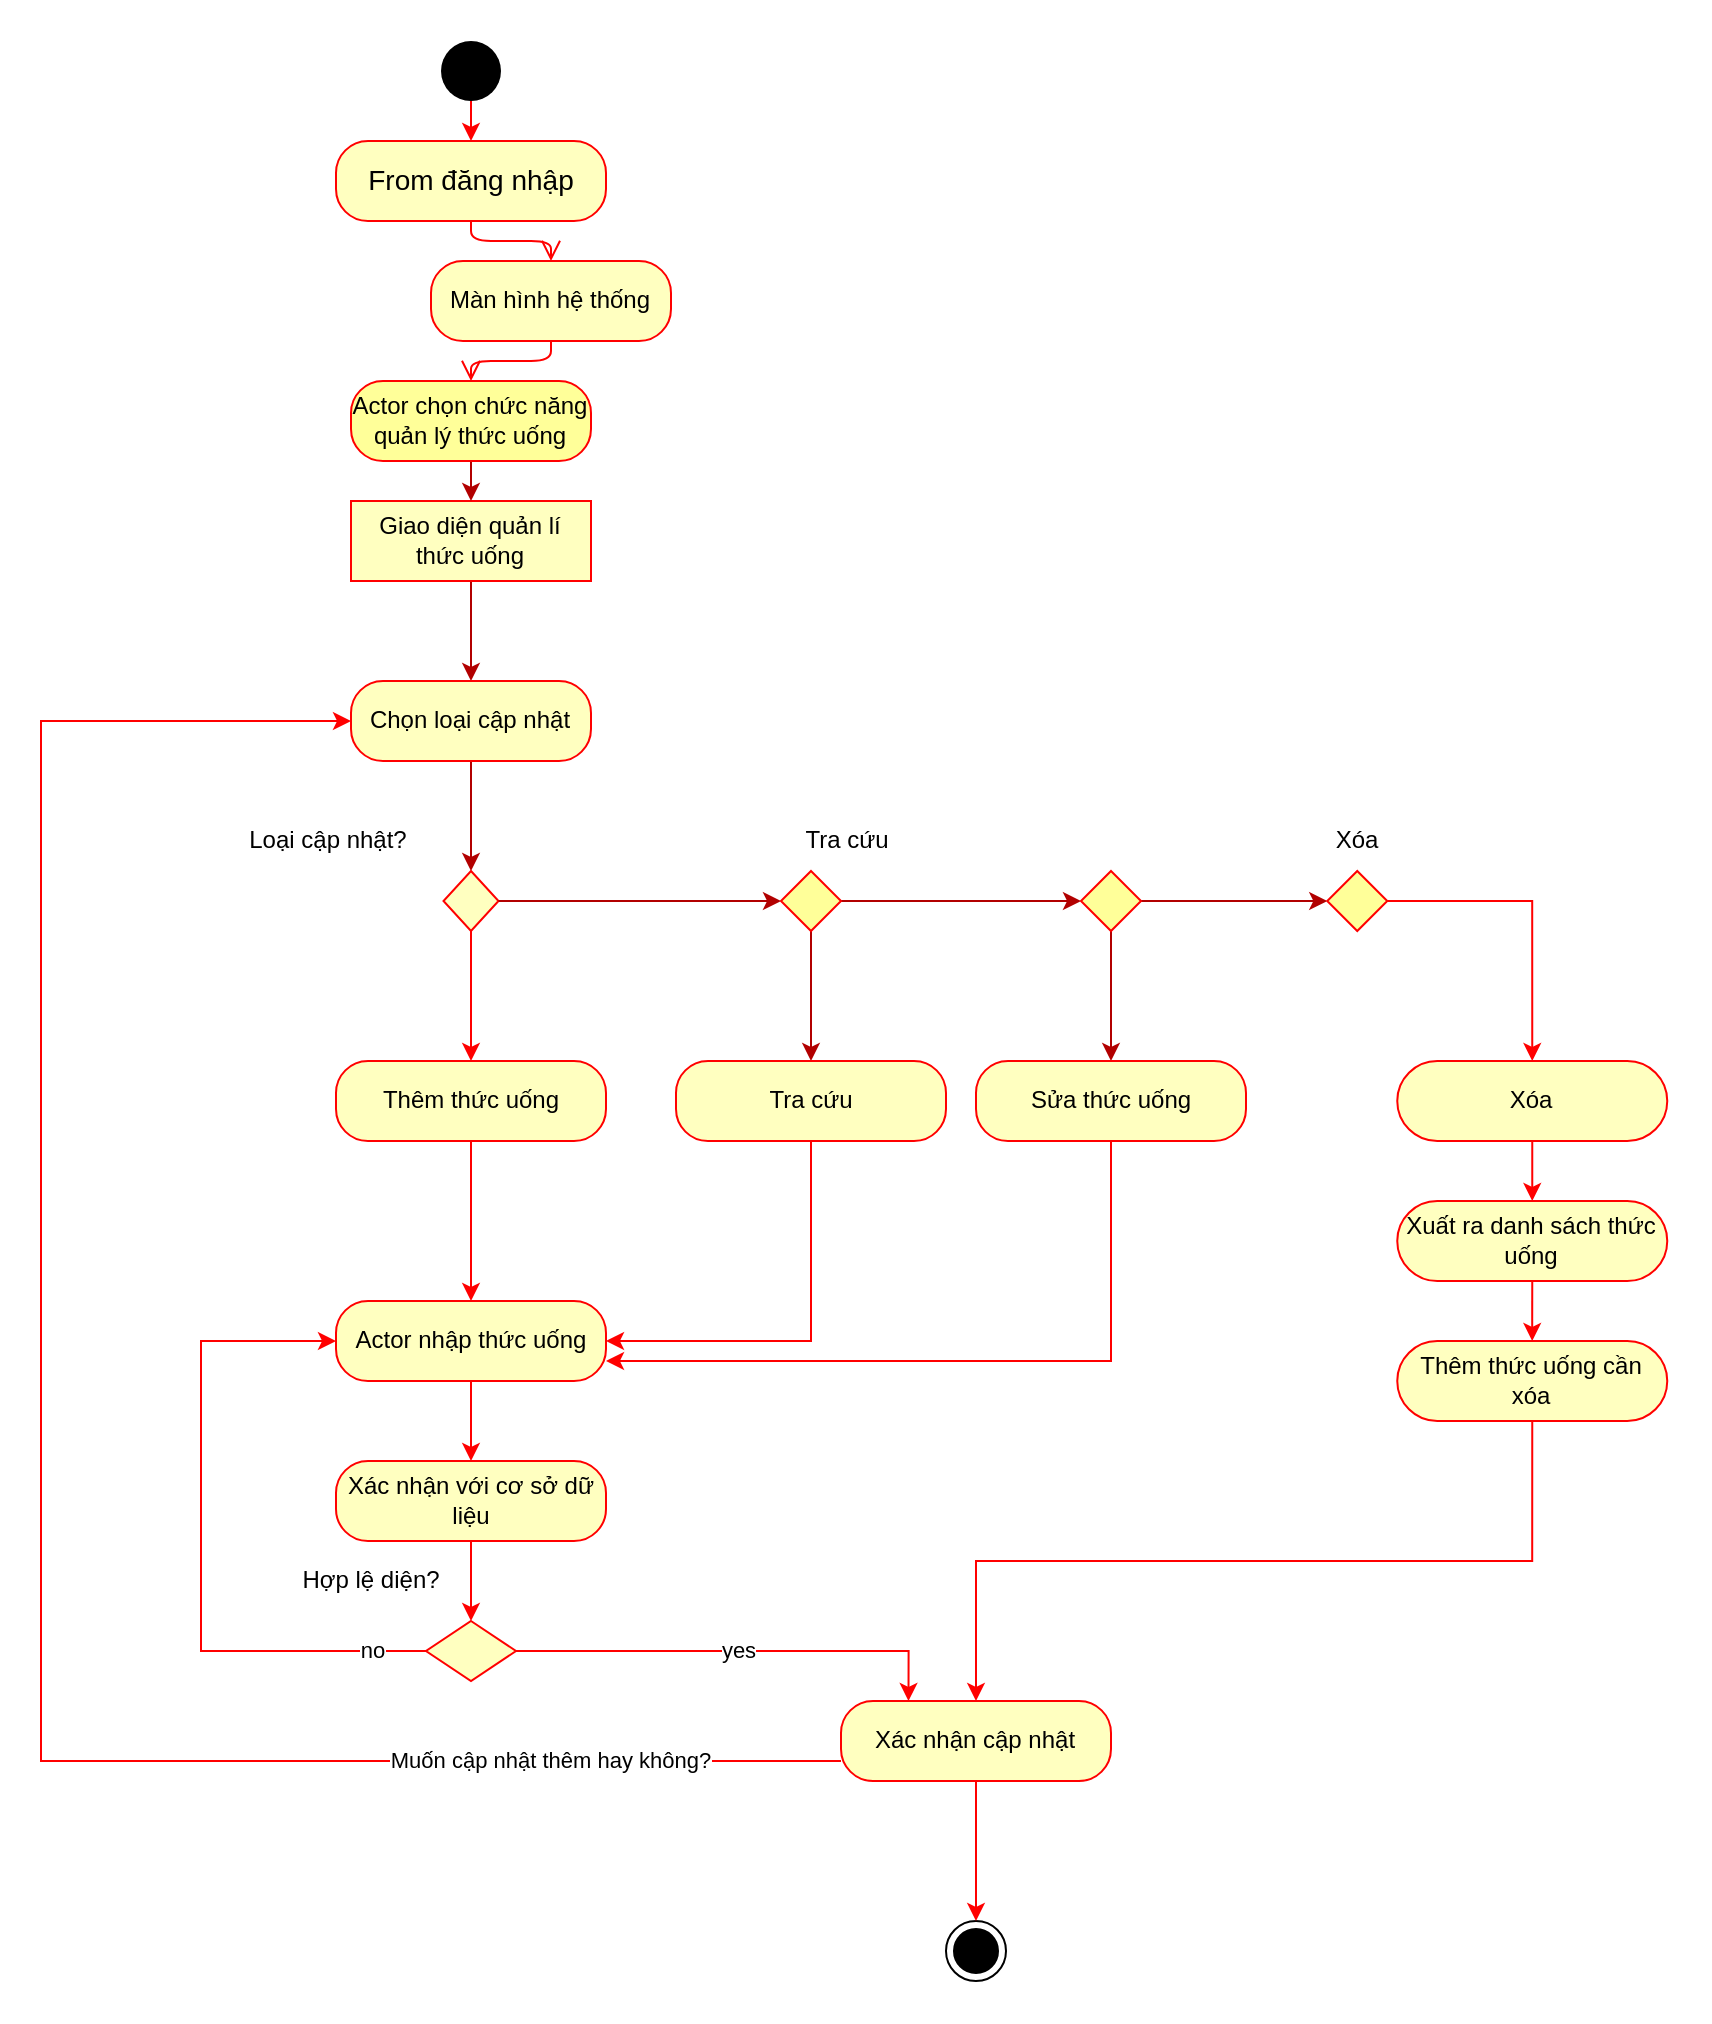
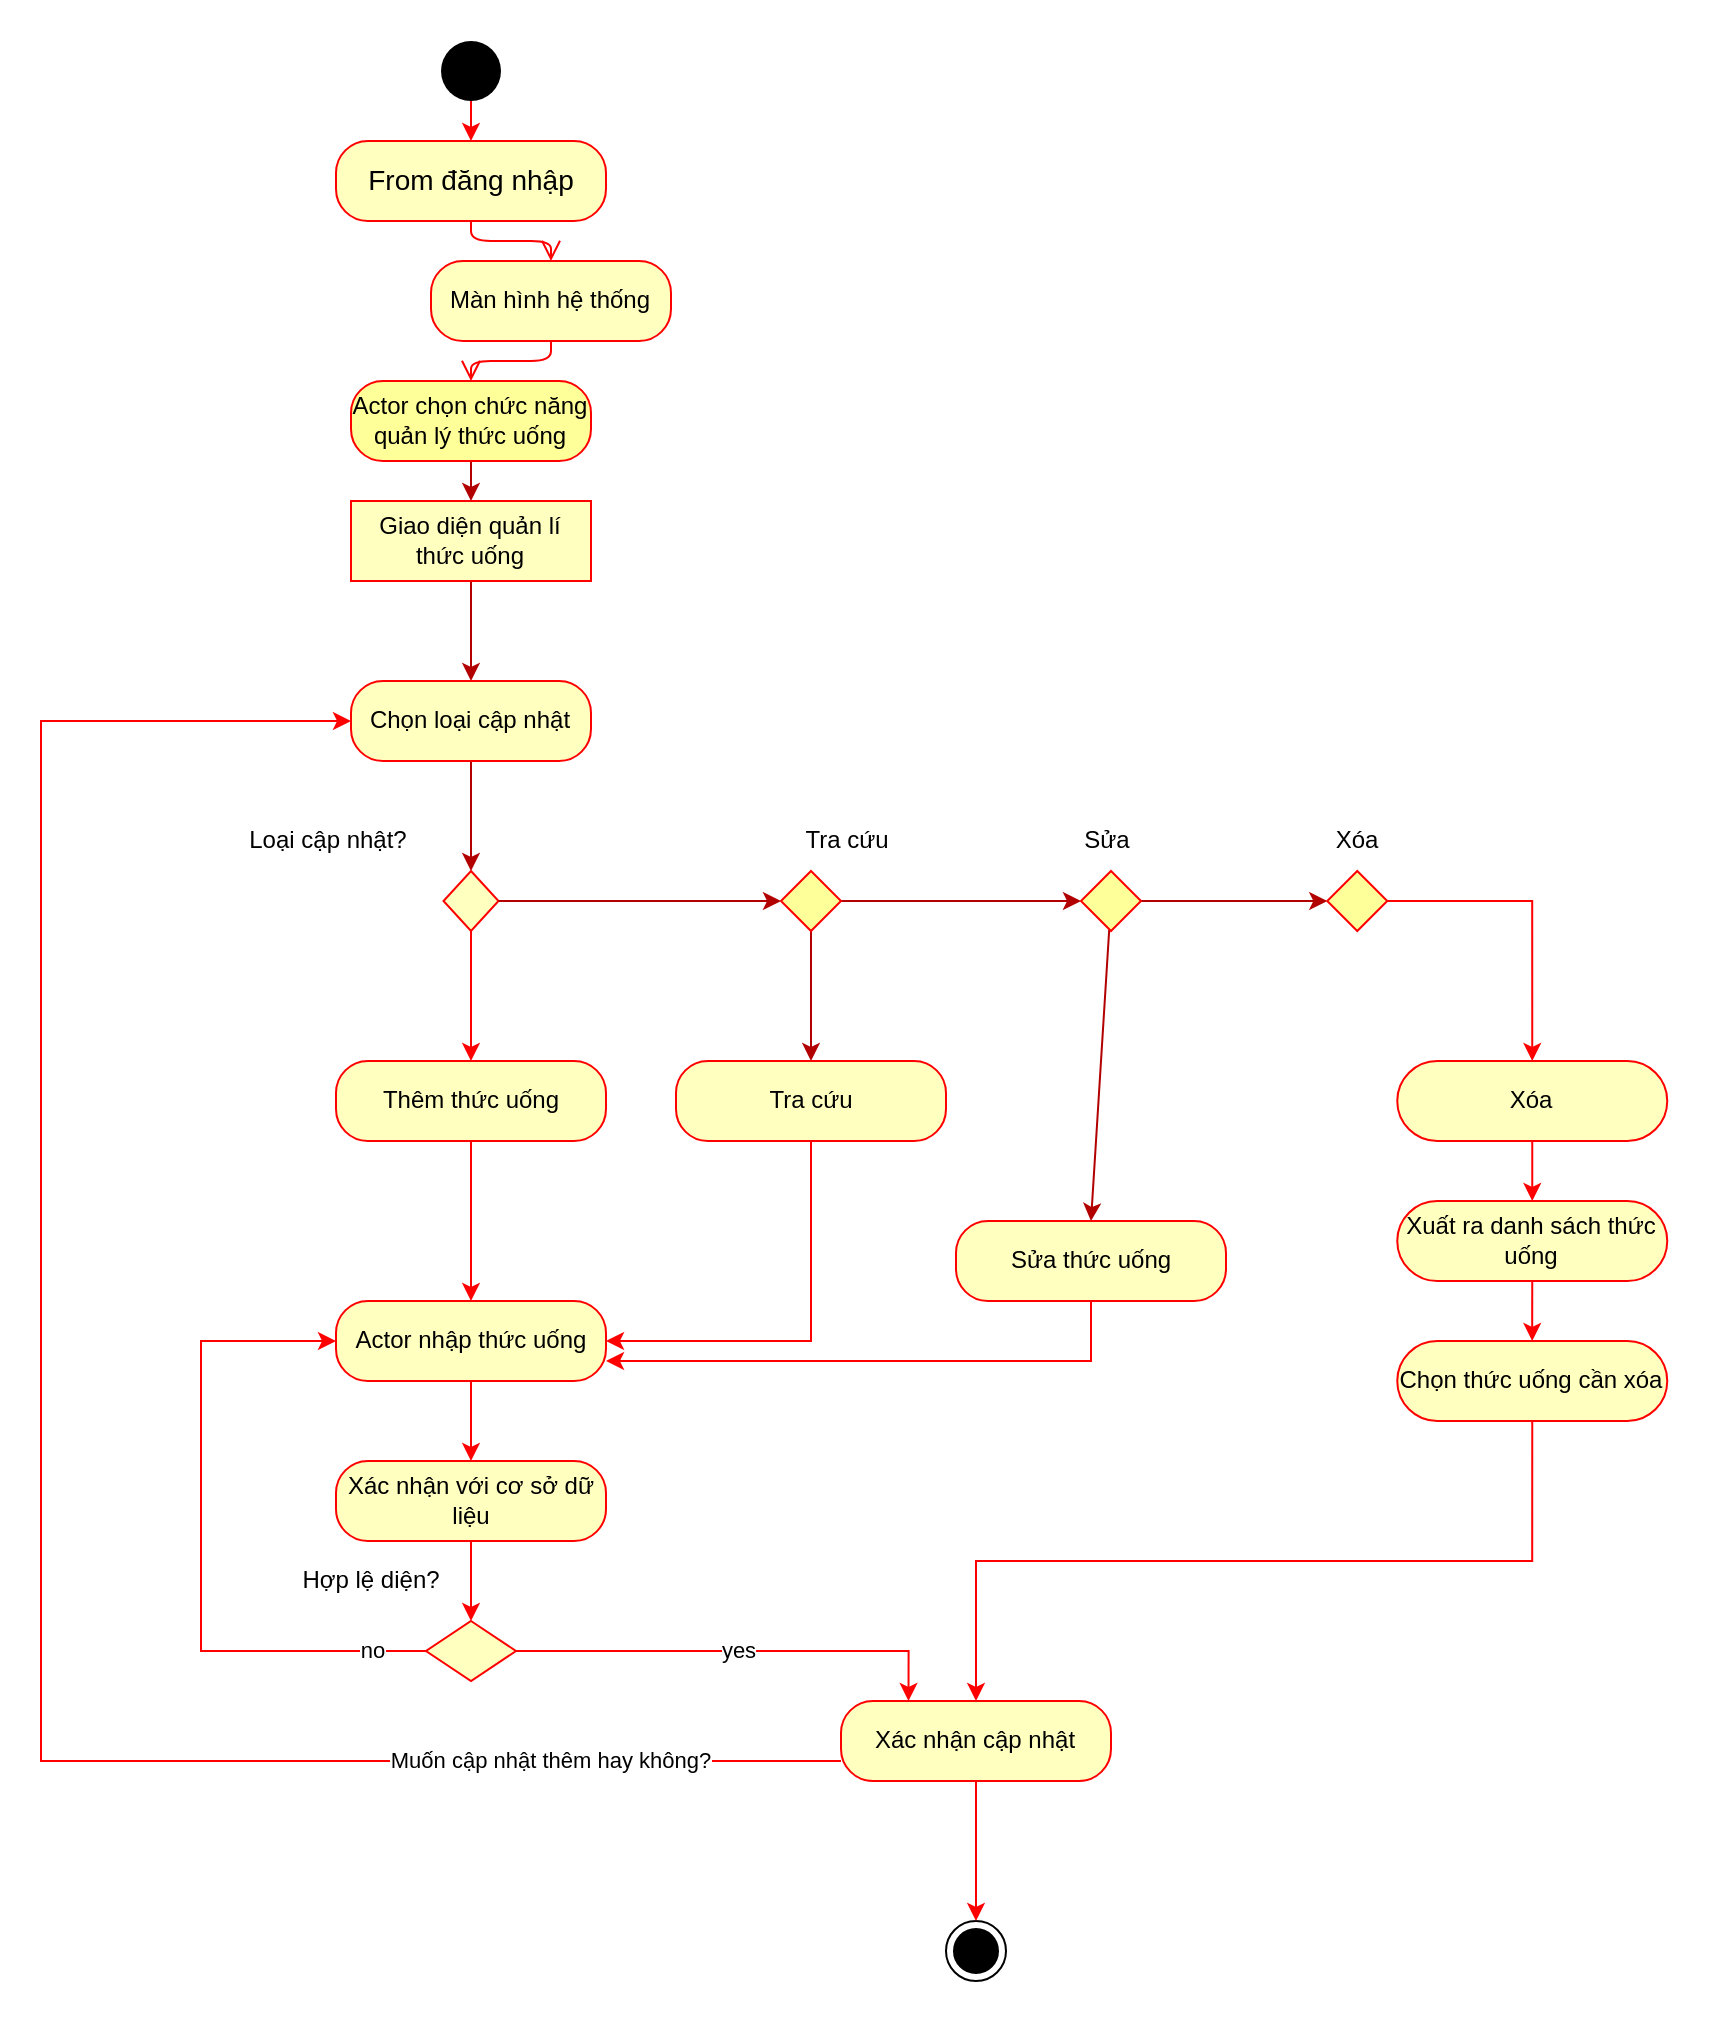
none -> (1107, 841)
(1111, 1101) -> (1091, 1261)
(1532, 1381) -> (1532, 1381)
